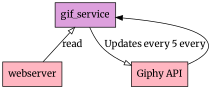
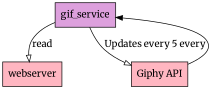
(56, 47) -> (36, 35)
